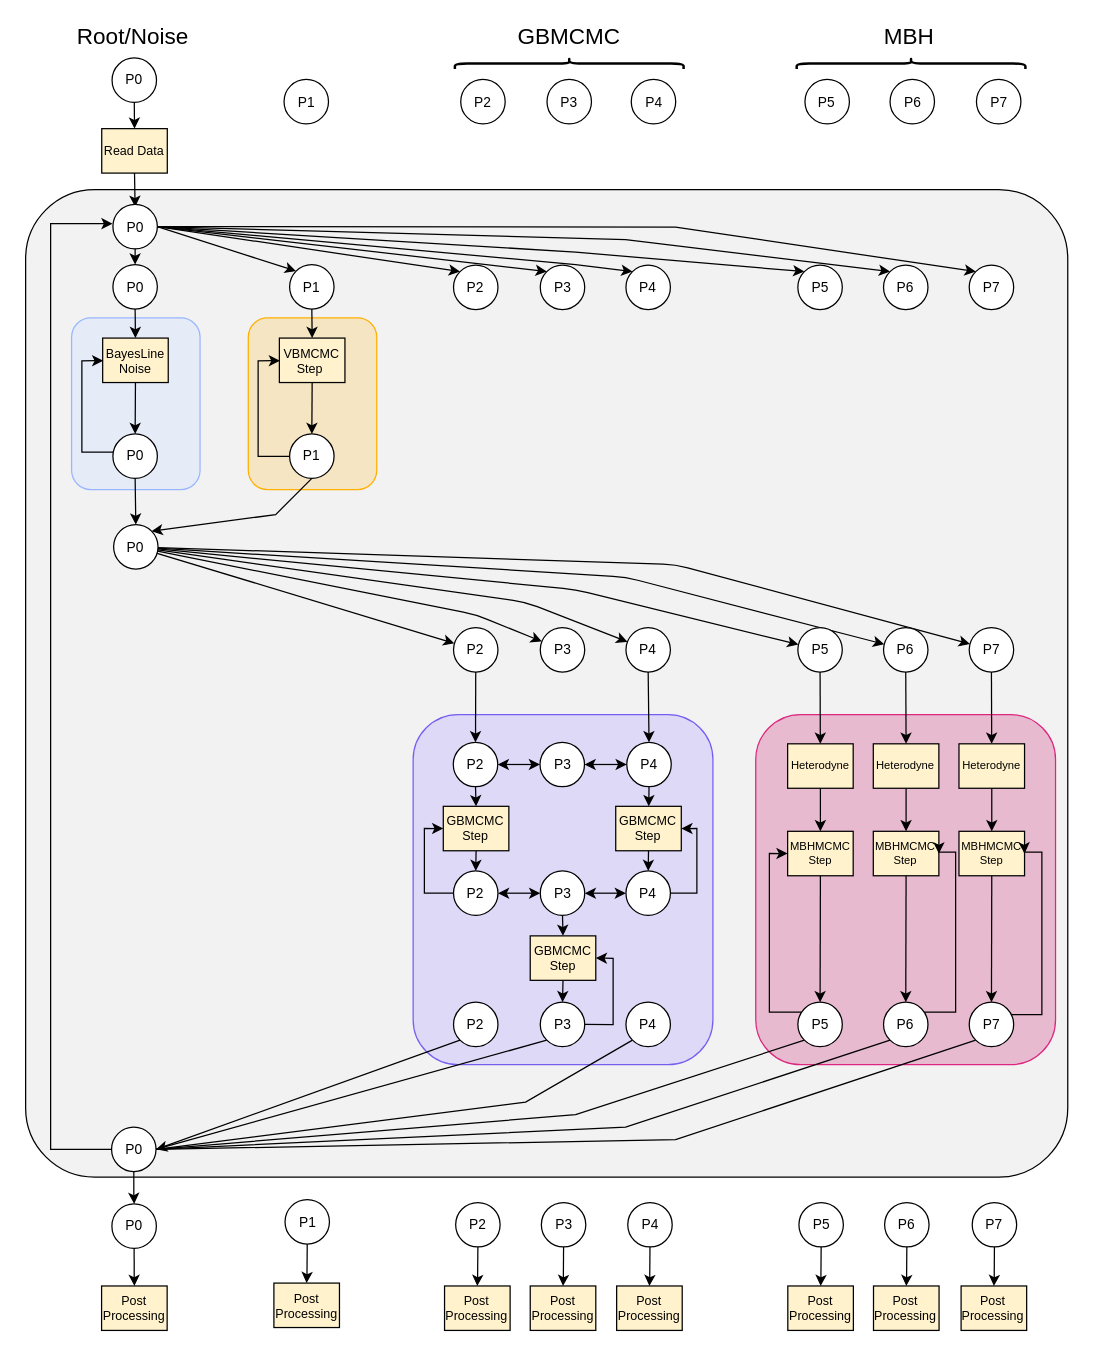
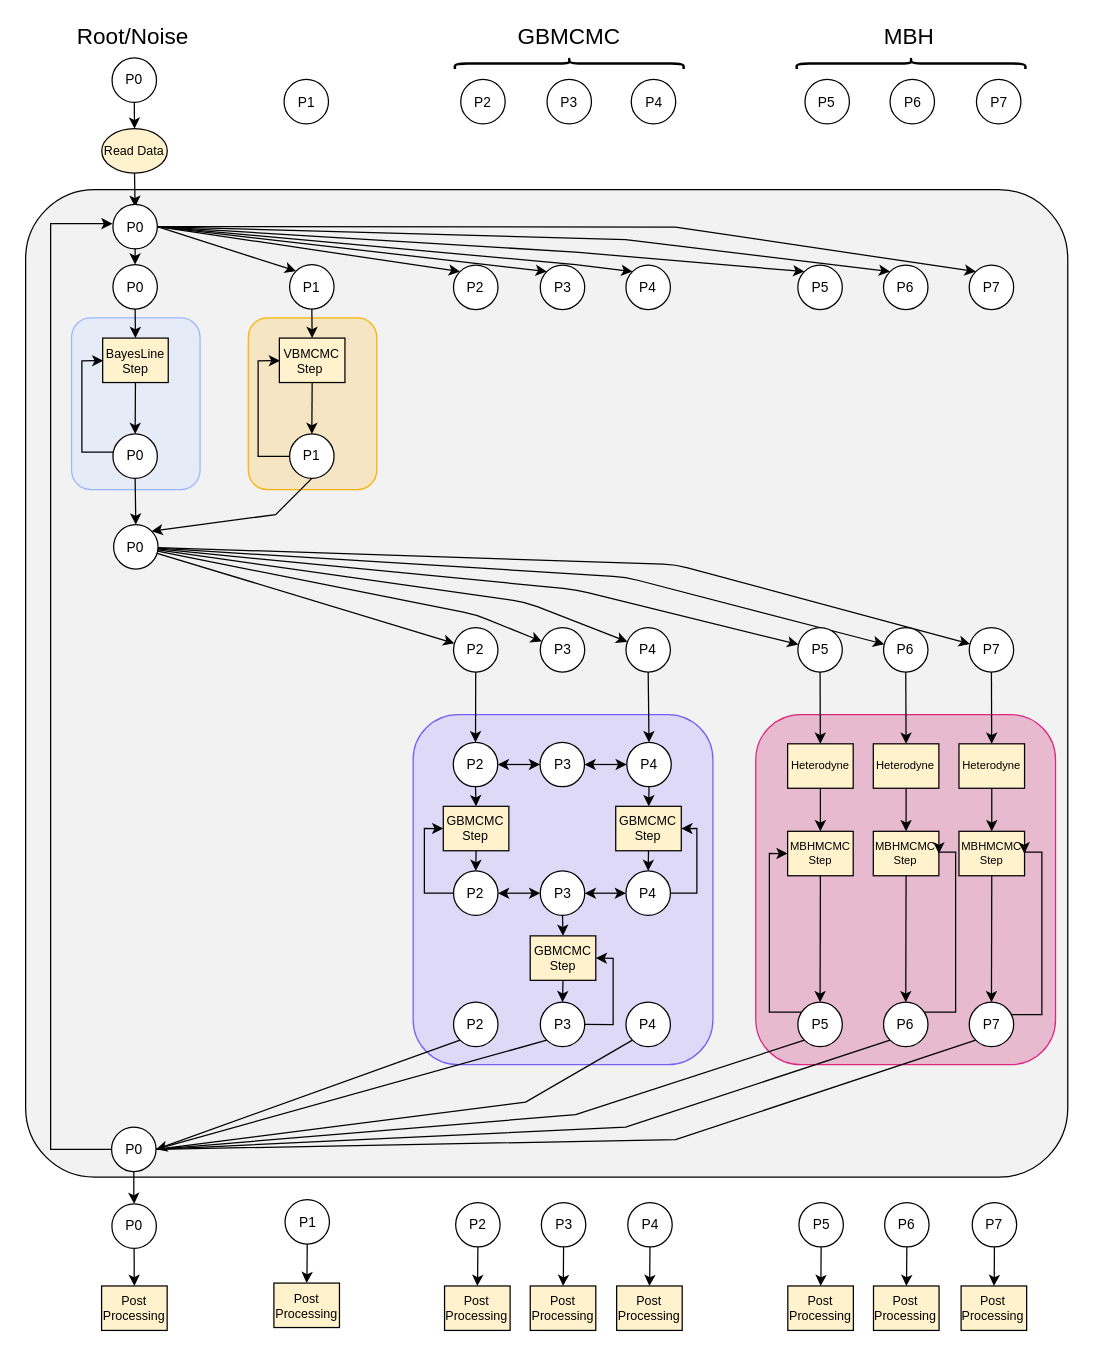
(135, 151) -> (135, 151)
(136, 361) -> (136, 361)
